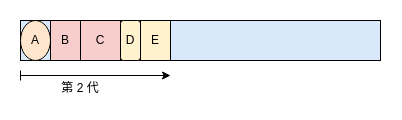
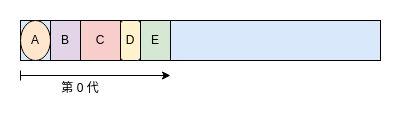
(66, 41) -> (66, 41)
(156, 41) -> (156, 41)
(81, 89) -> (81, 89)
